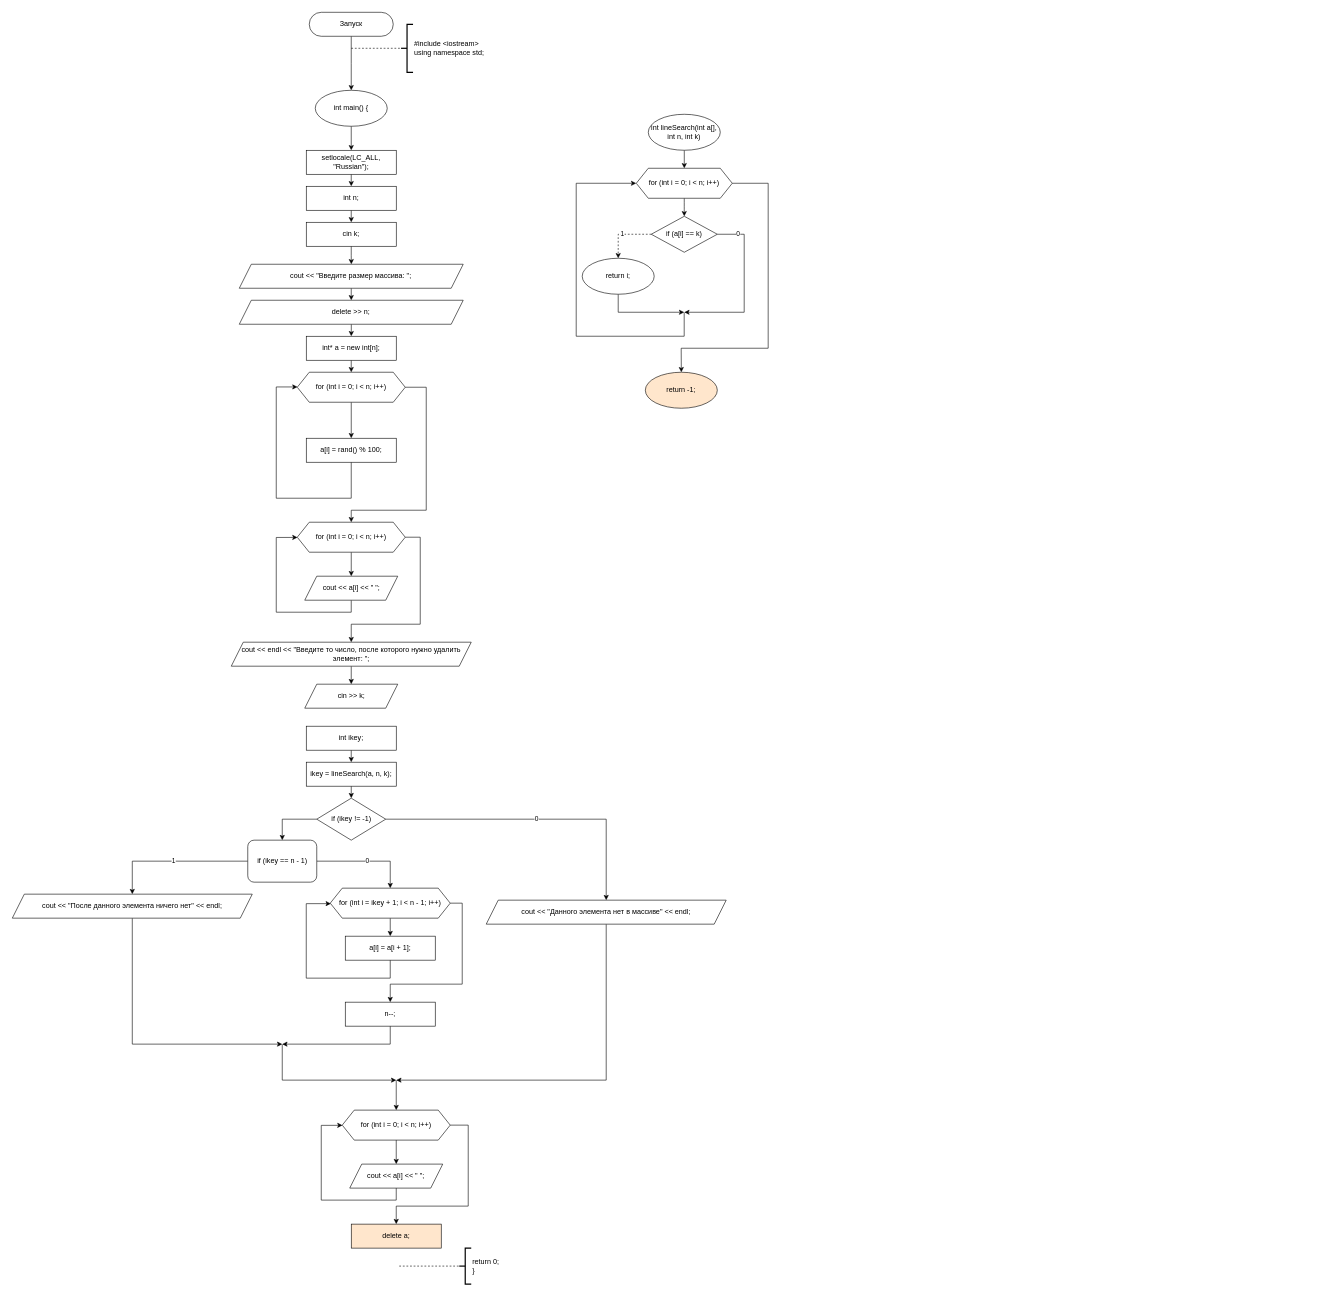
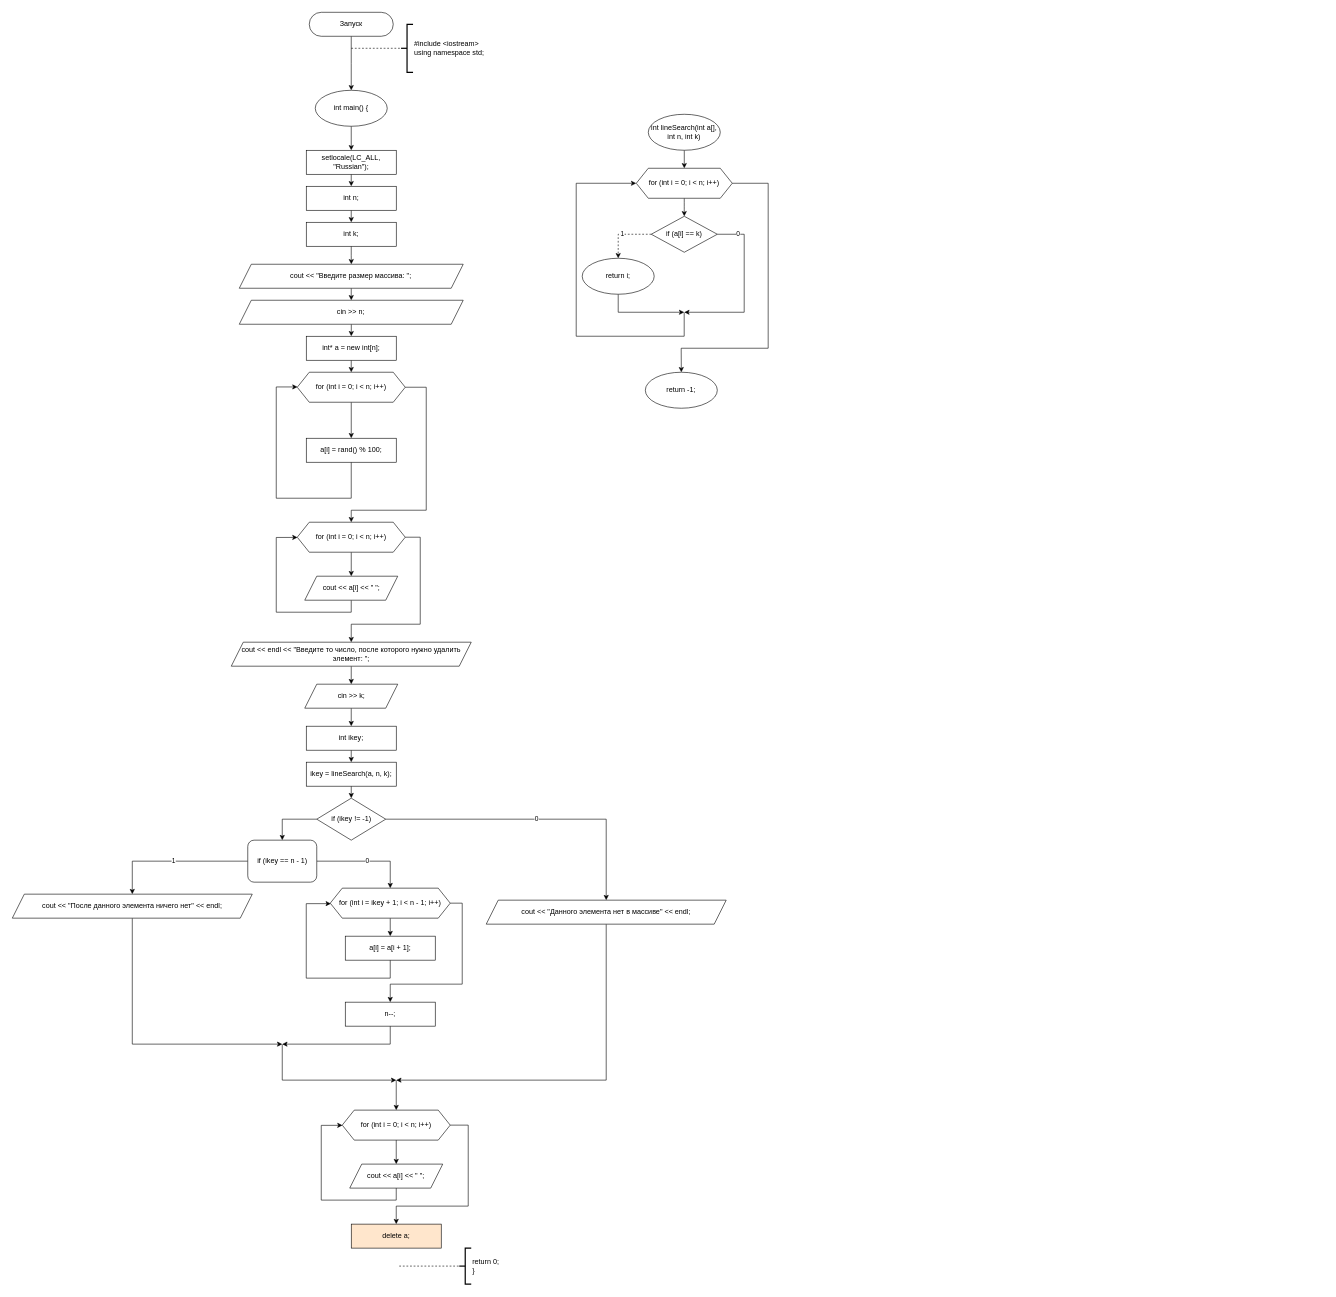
(351, 234) -> (351, 234)
(351, 312) -> (351, 312)
(681, 390) -> (681, 390)
none -> (351, 720)
